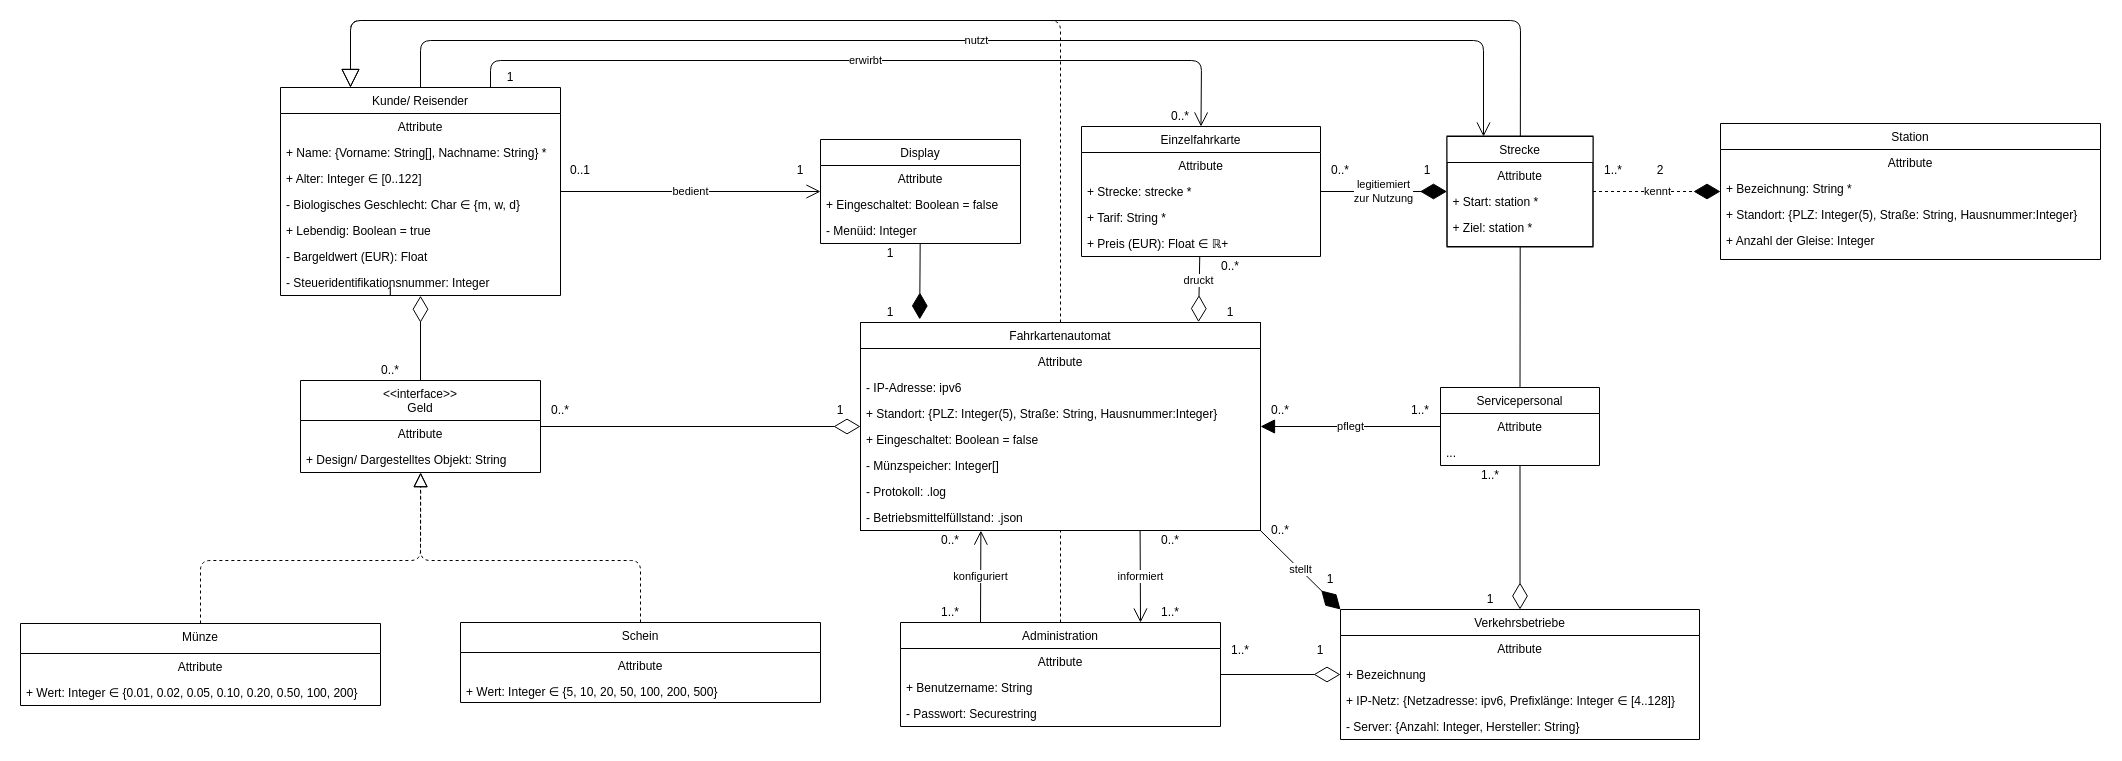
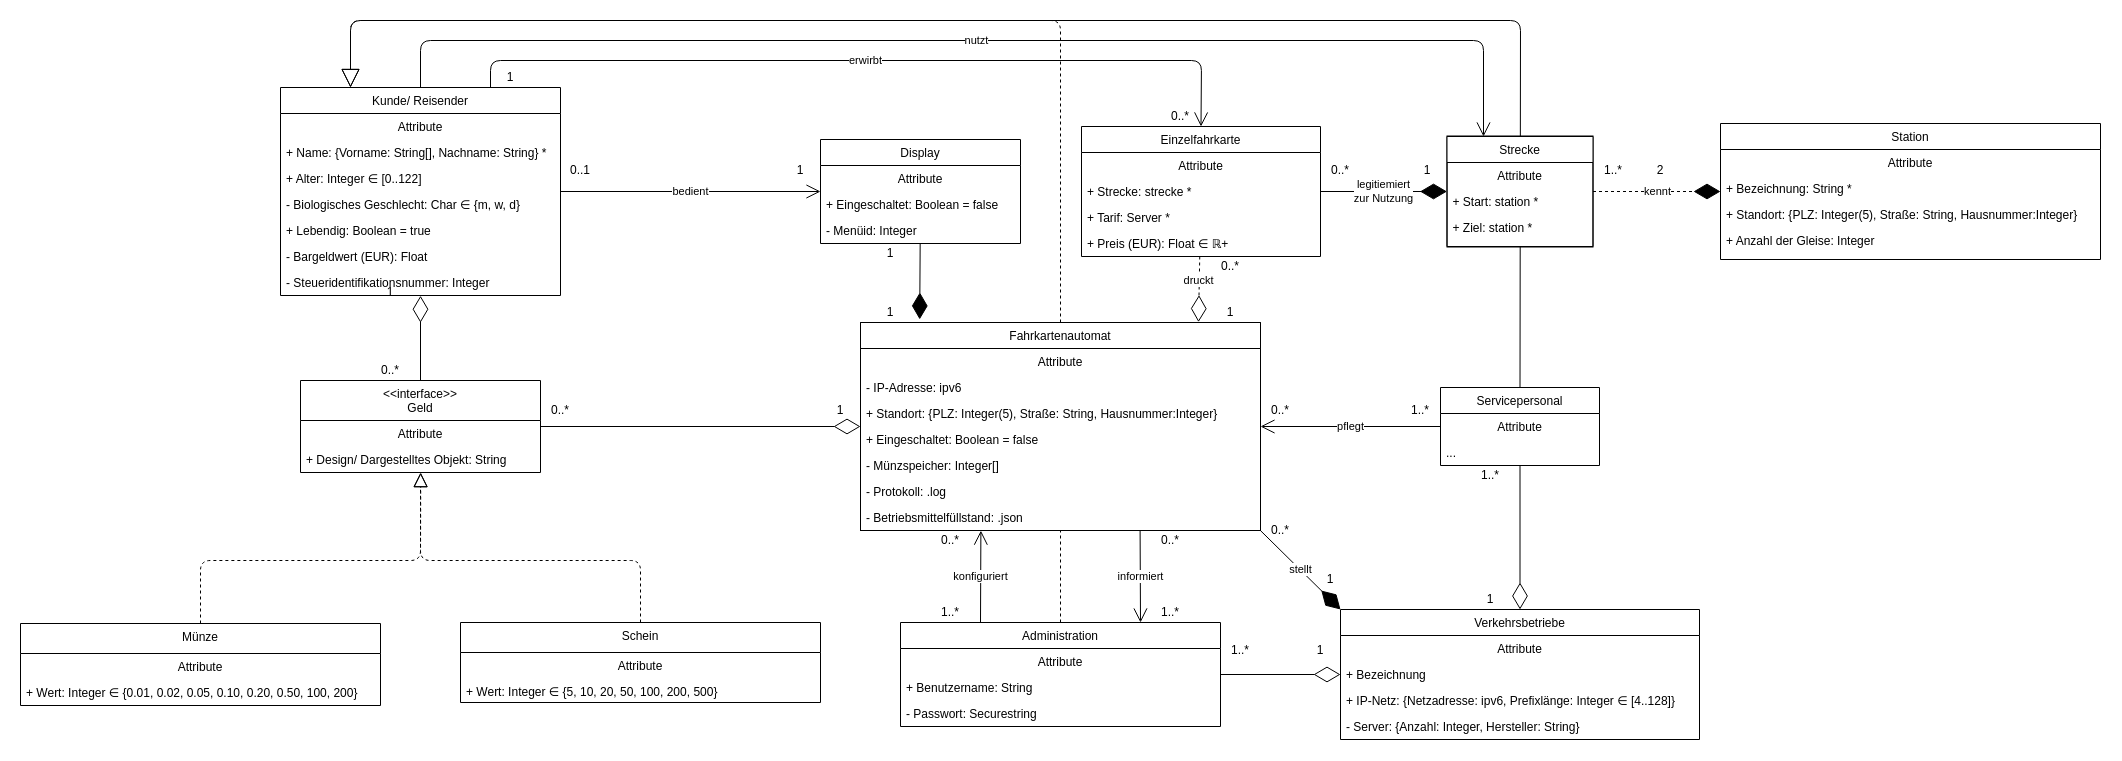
(1135, 218) -> (1136, 218)
(1200, 266) -> (1200, 266)
(1276, 427) -> (1270, 427)
